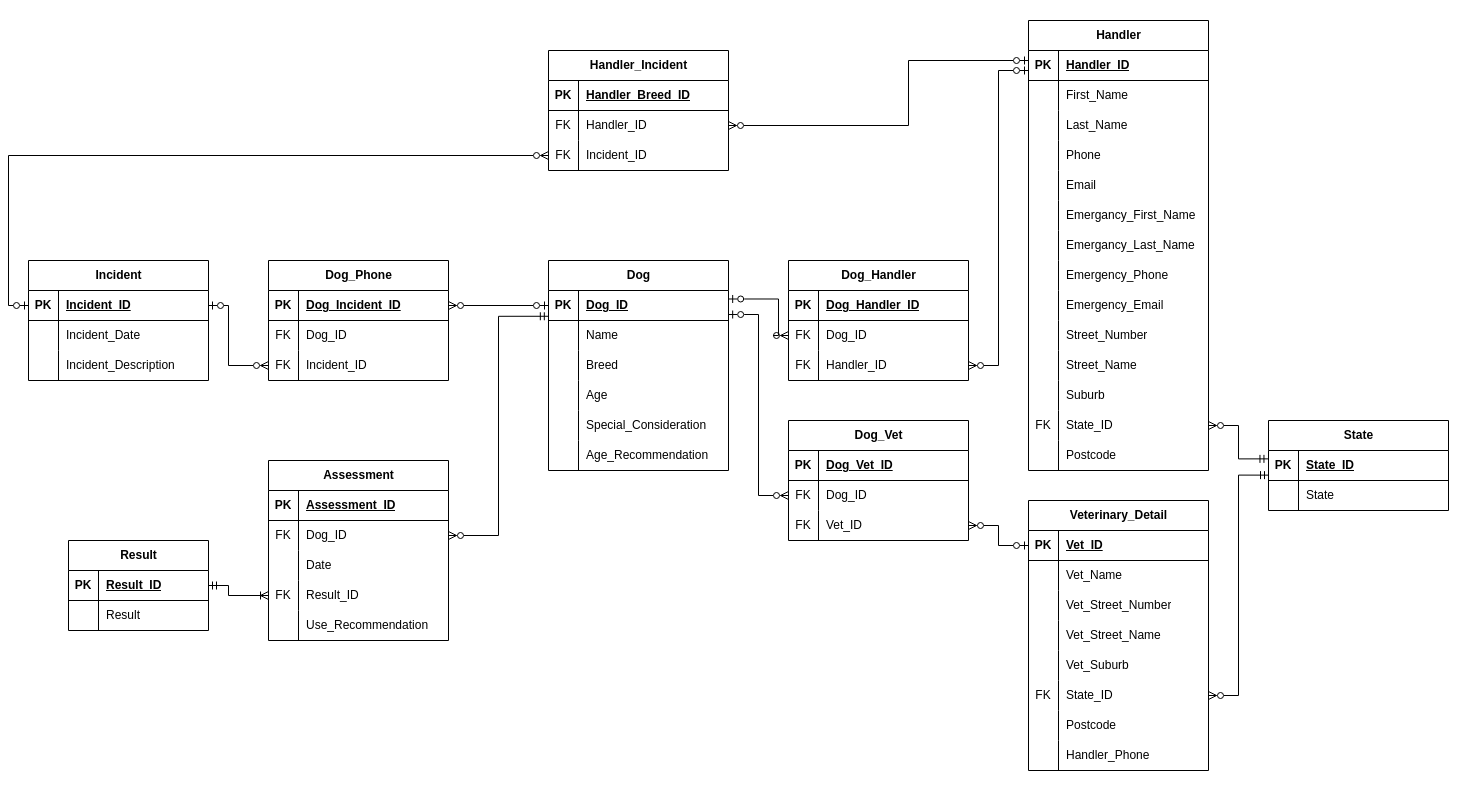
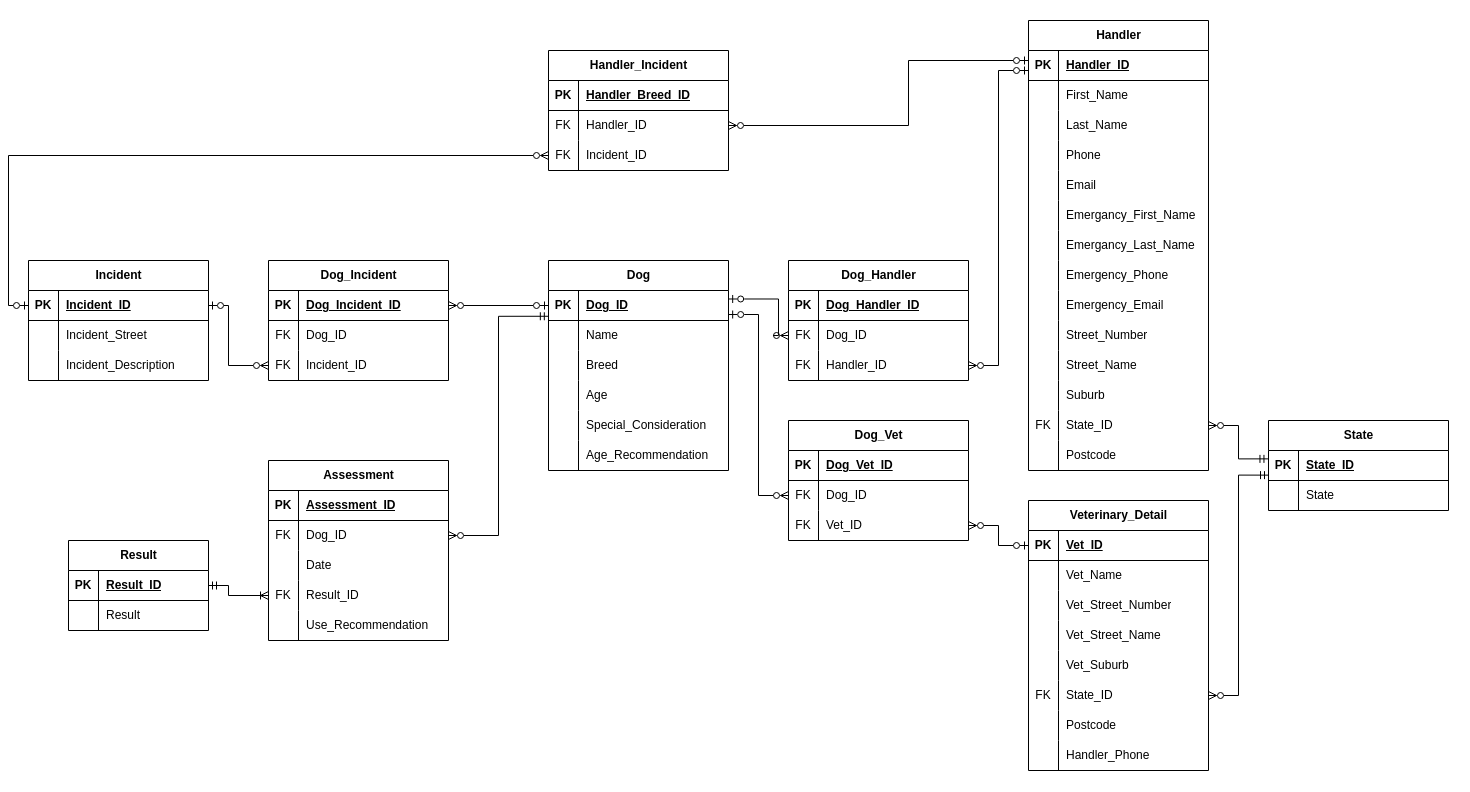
(359, 276) -> (359, 276)
(109, 336) -> (115, 336)
